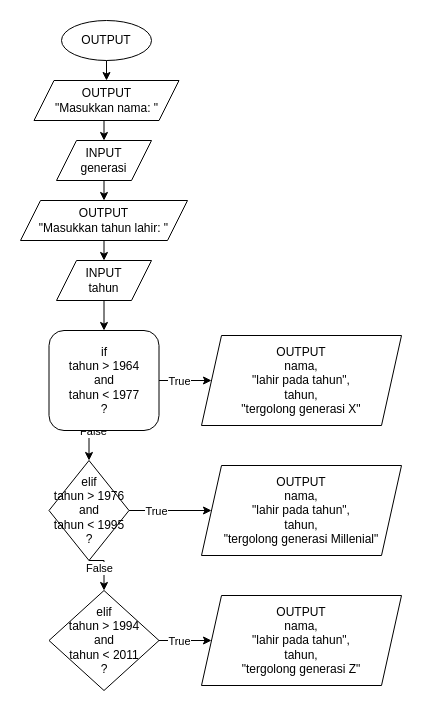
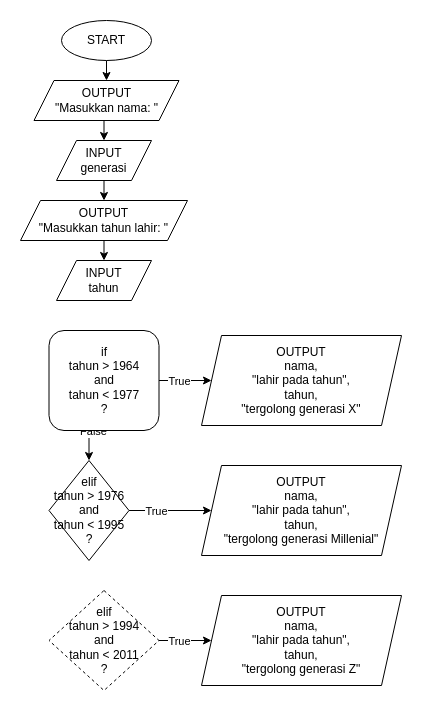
(107, 41) -> (107, 41)
(104, 312) -> none
(104, 565) -> none
(104, 641) -> (104, 641)
